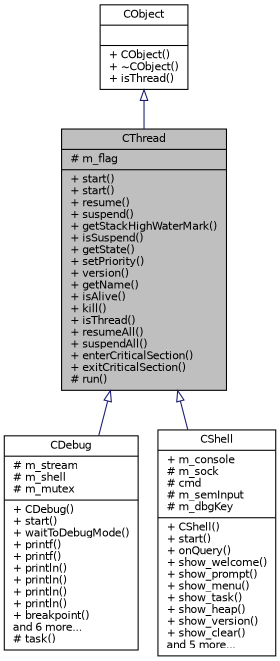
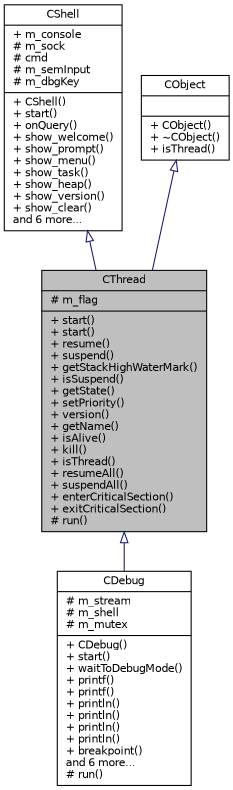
(184, 415) -> (93, 256)
(34, 639) -> (85, 775)
(201, 645) -> (48, 220)
